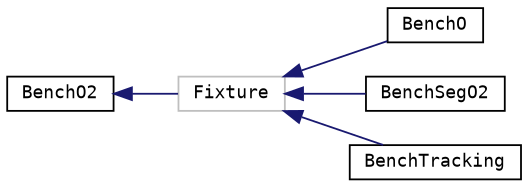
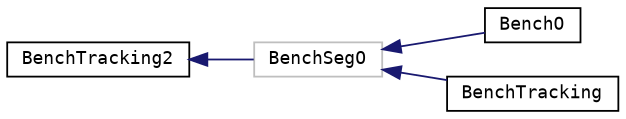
(60, 94) -> (98, 59)
(232, 94) -> (318, 59)
(435, 94) -> none
